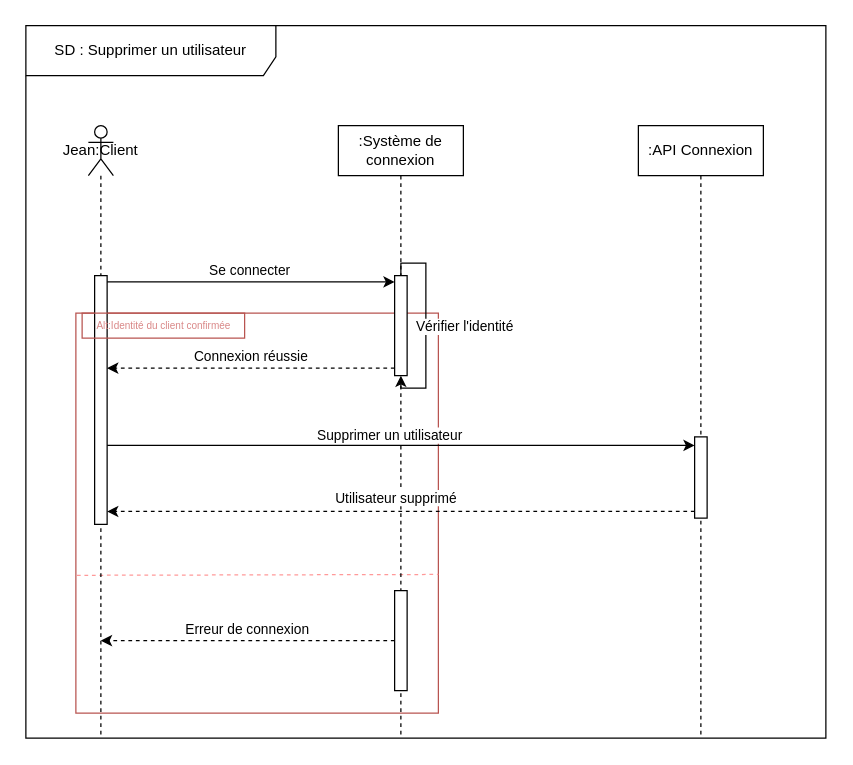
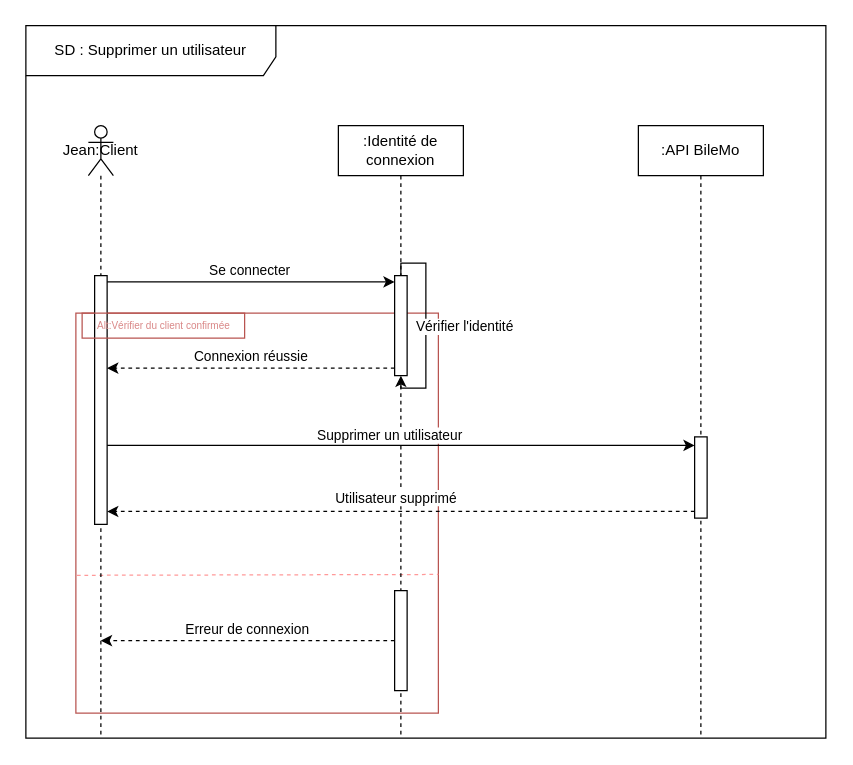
(401, 151) -> (401, 151)
(701, 151) -> (701, 151)
(164, 326) -> (164, 326)
